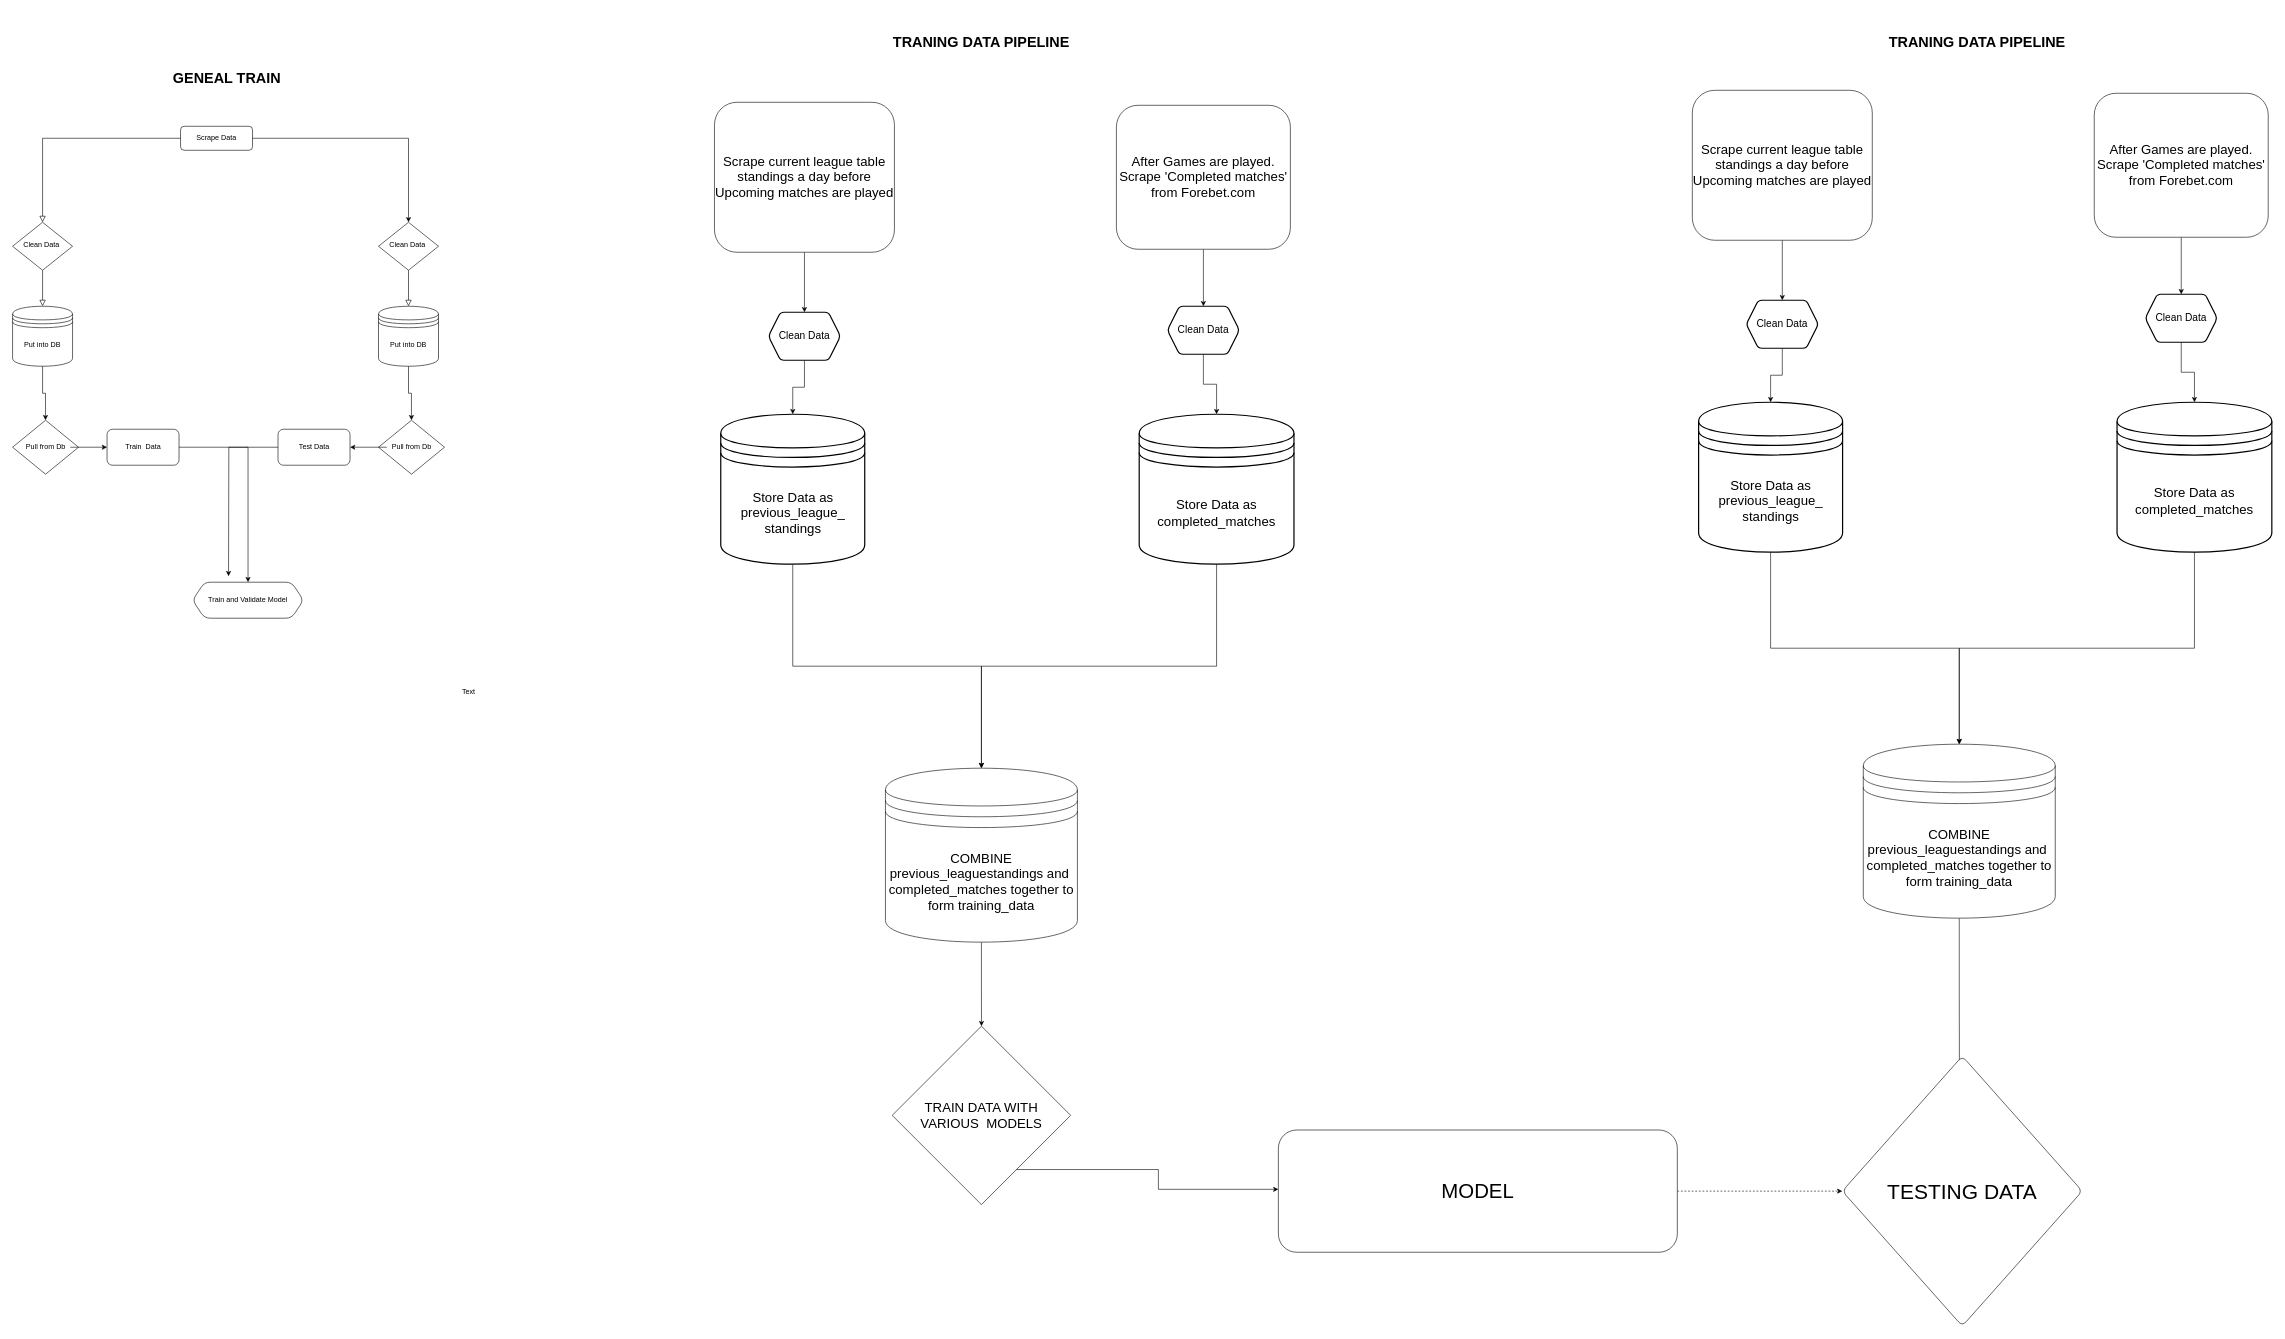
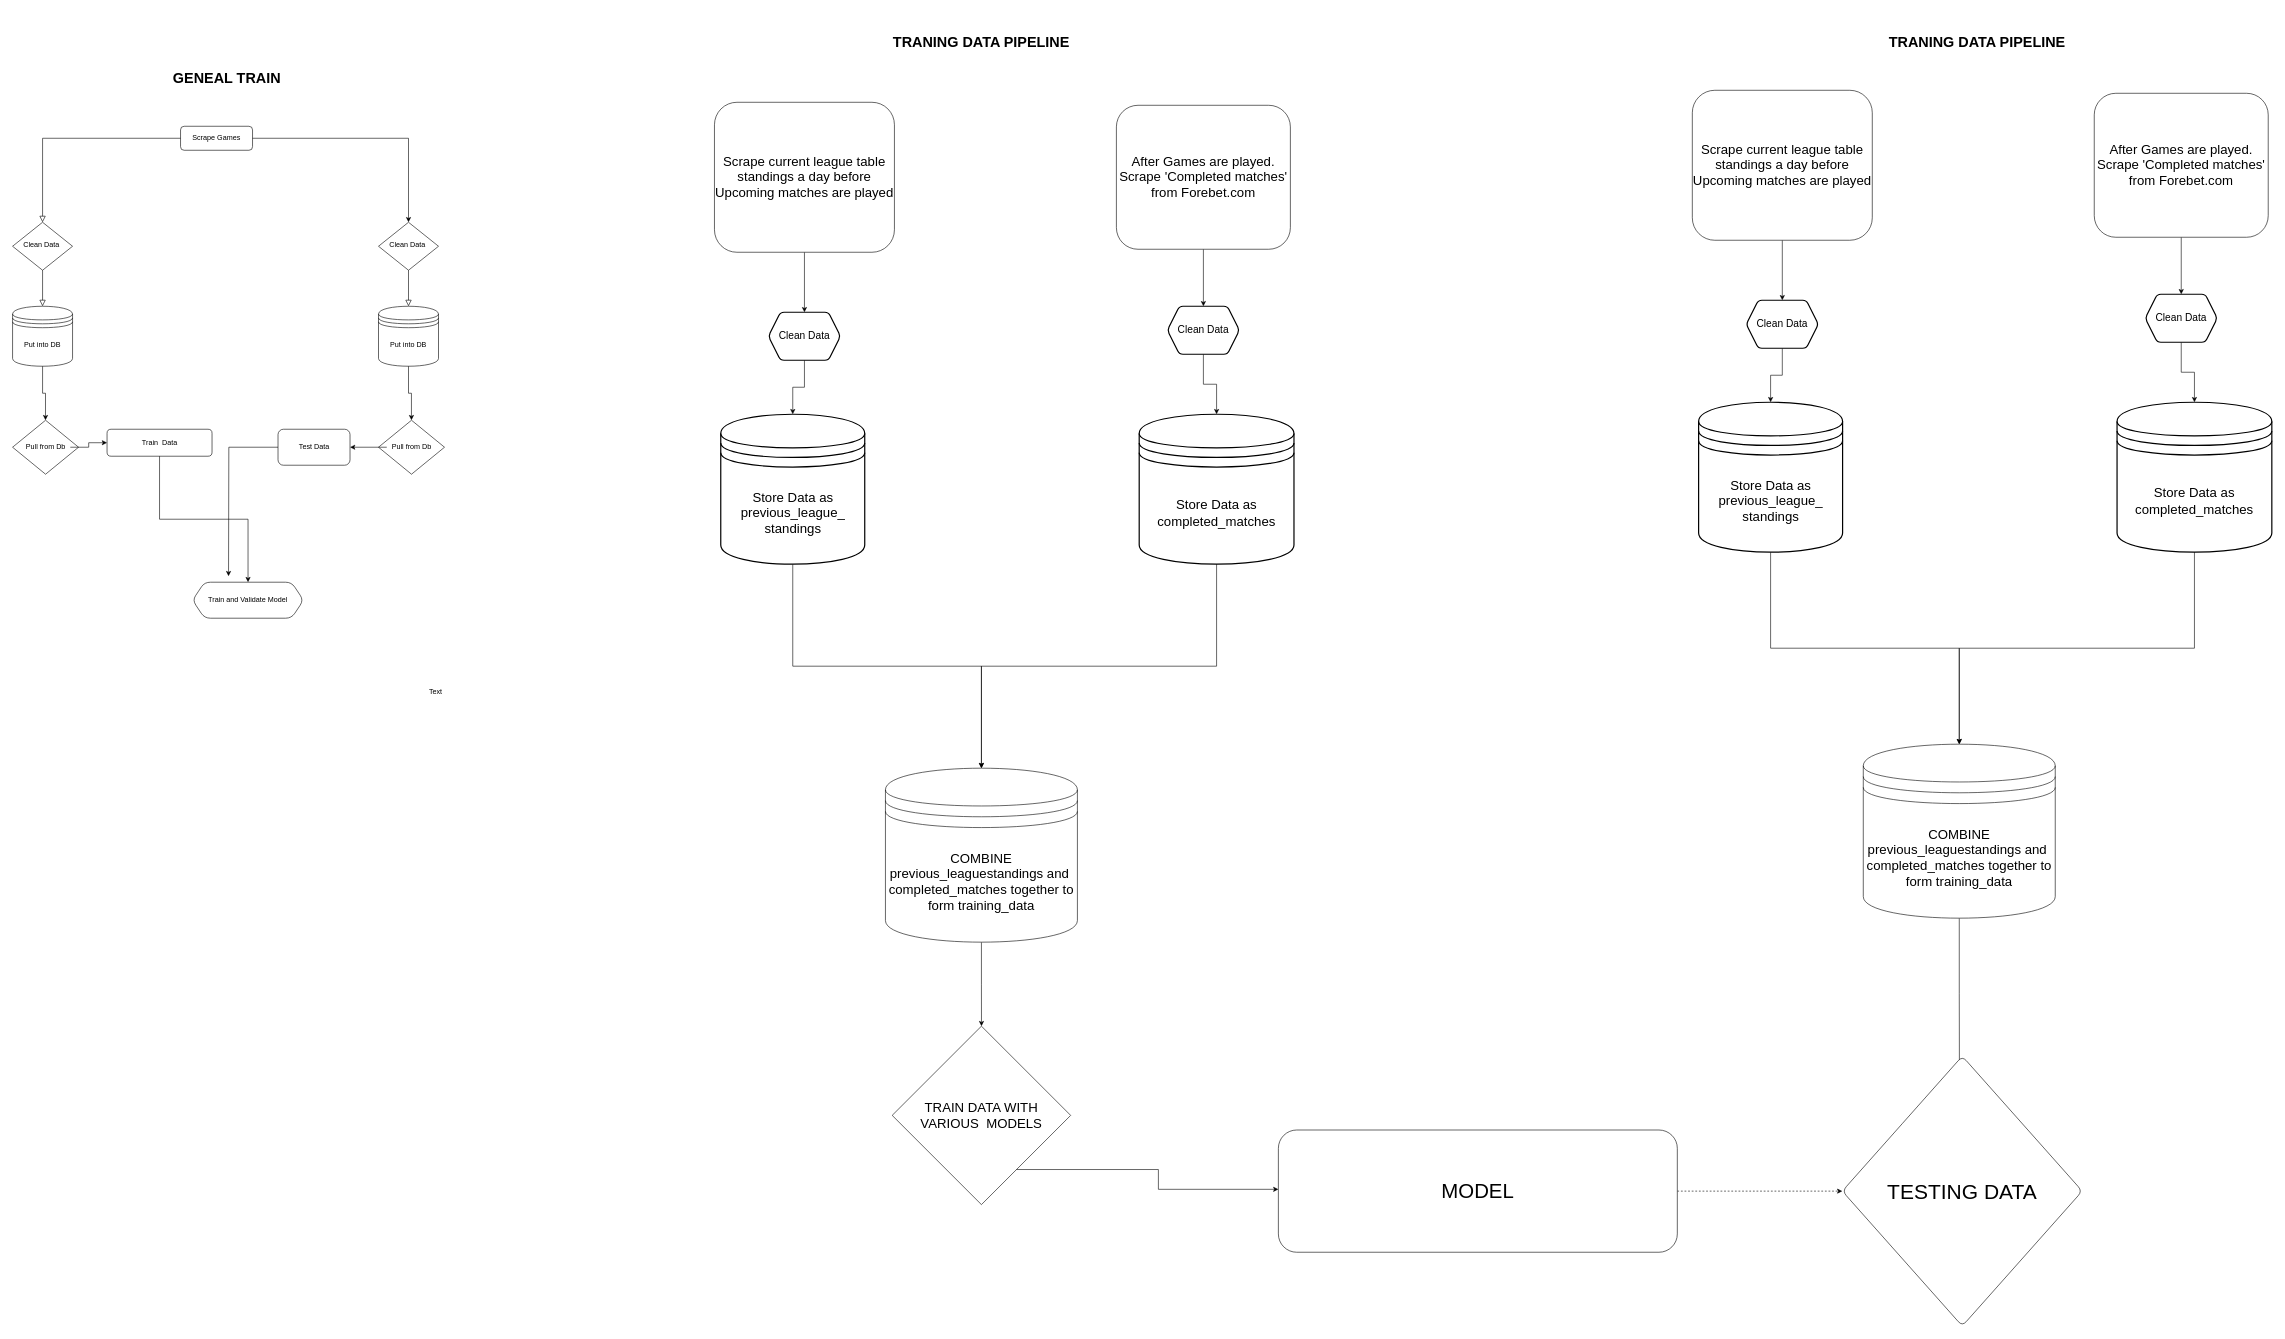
(216, 138) -> (216, 138)
(143, 447) -> (159, 443)
(468, 692) -> (435, 692)
